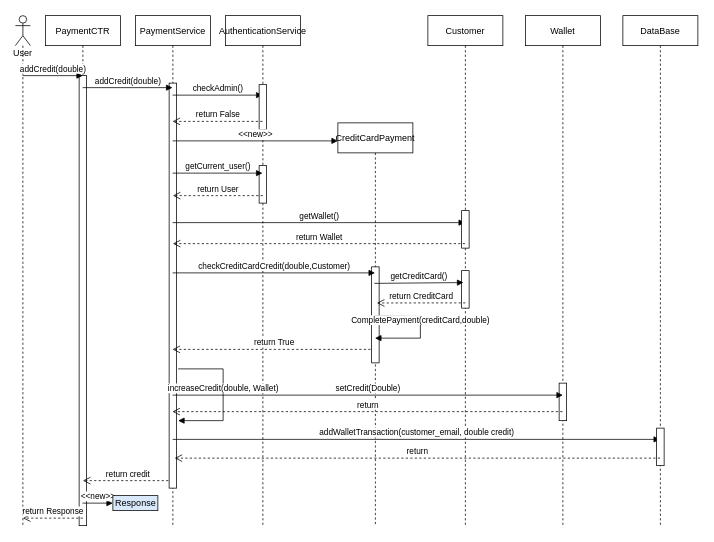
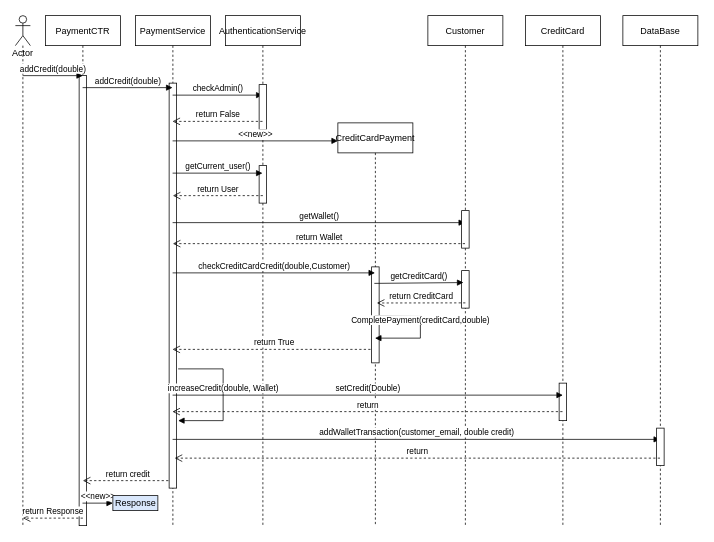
(563, 31) -> (563, 31)
(23, 58) -> (23, 58)
